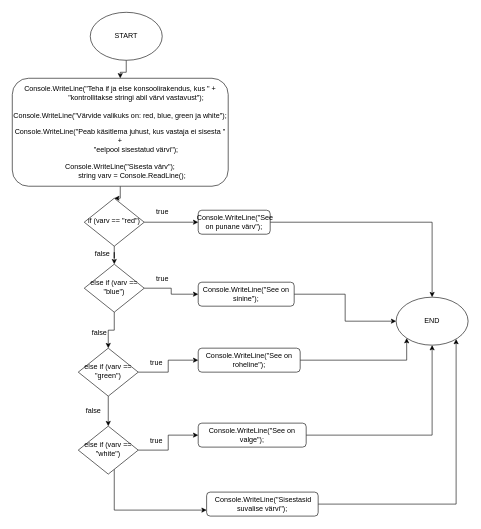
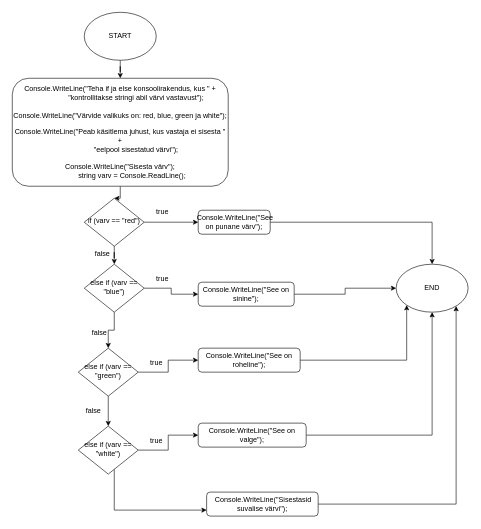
(126, 36) -> (120, 36)
(432, 321) -> (432, 288)
